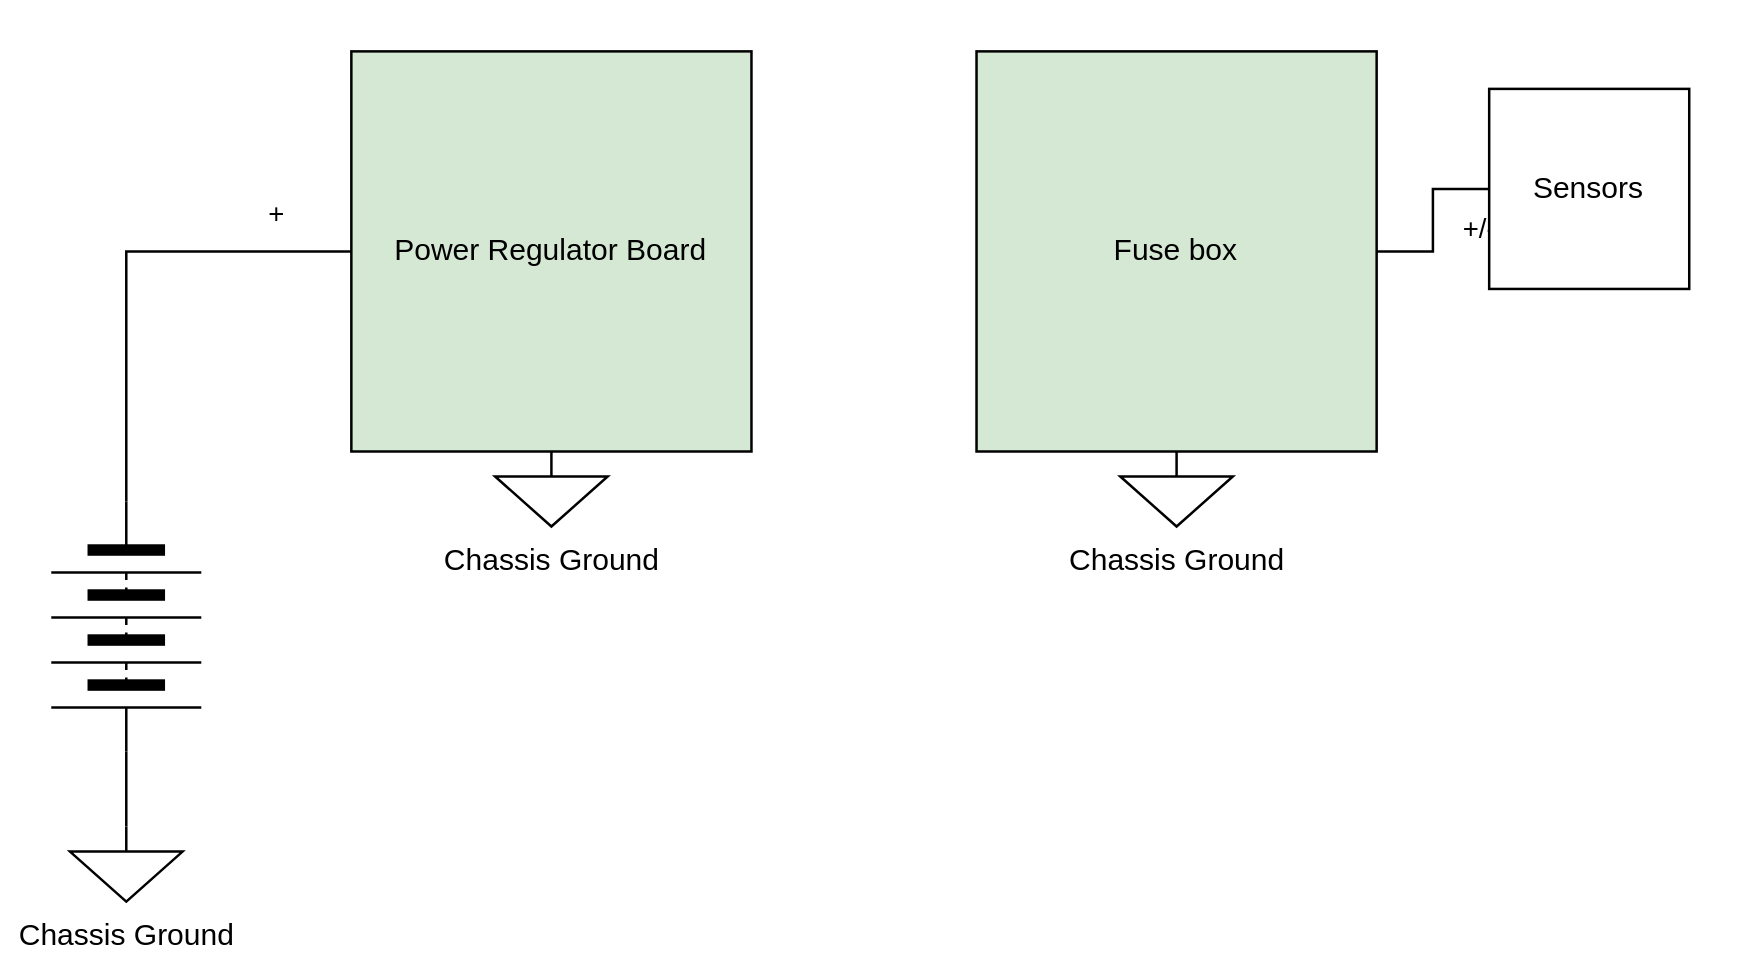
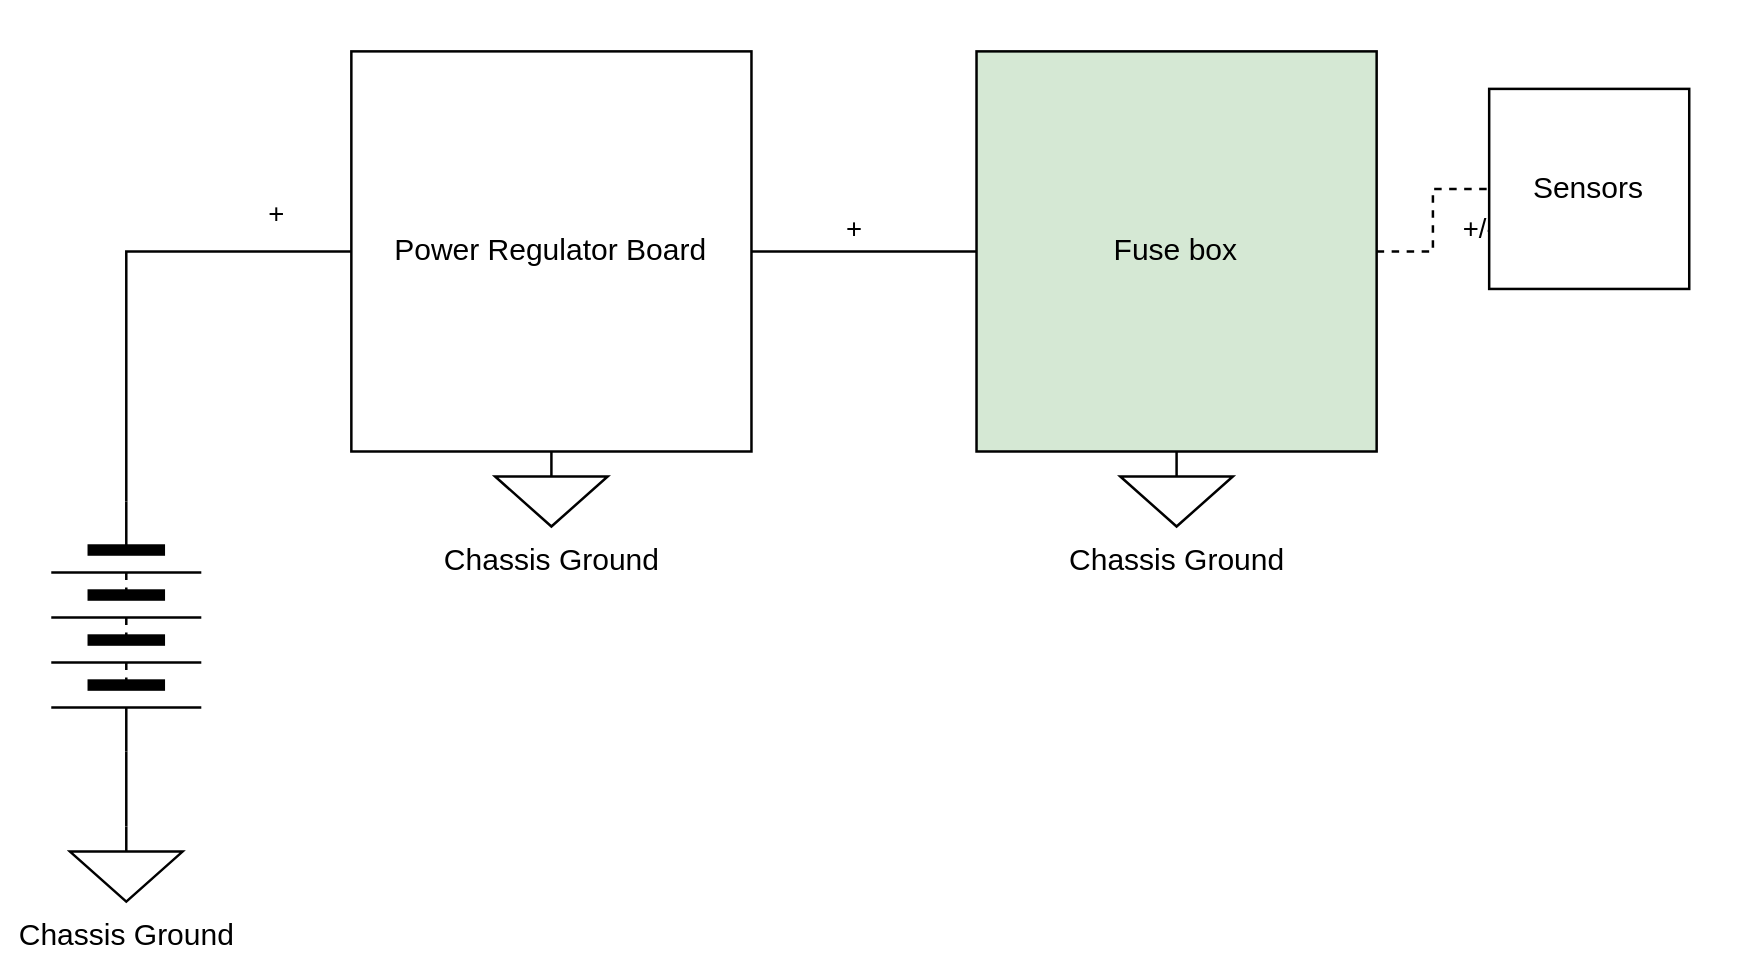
(1433, 217) -> (1433, 217)
(551, 251) -> (551, 251)
none -> (863, 251)
